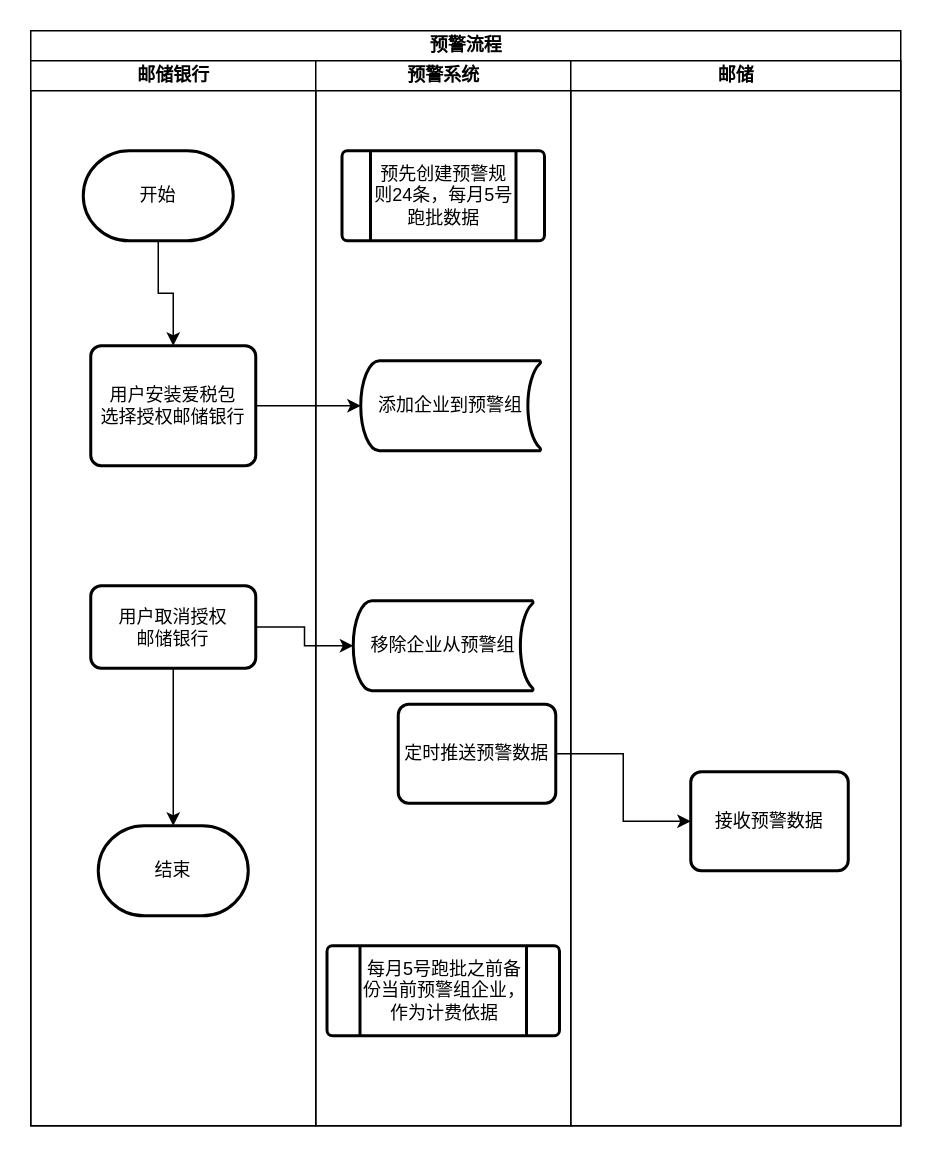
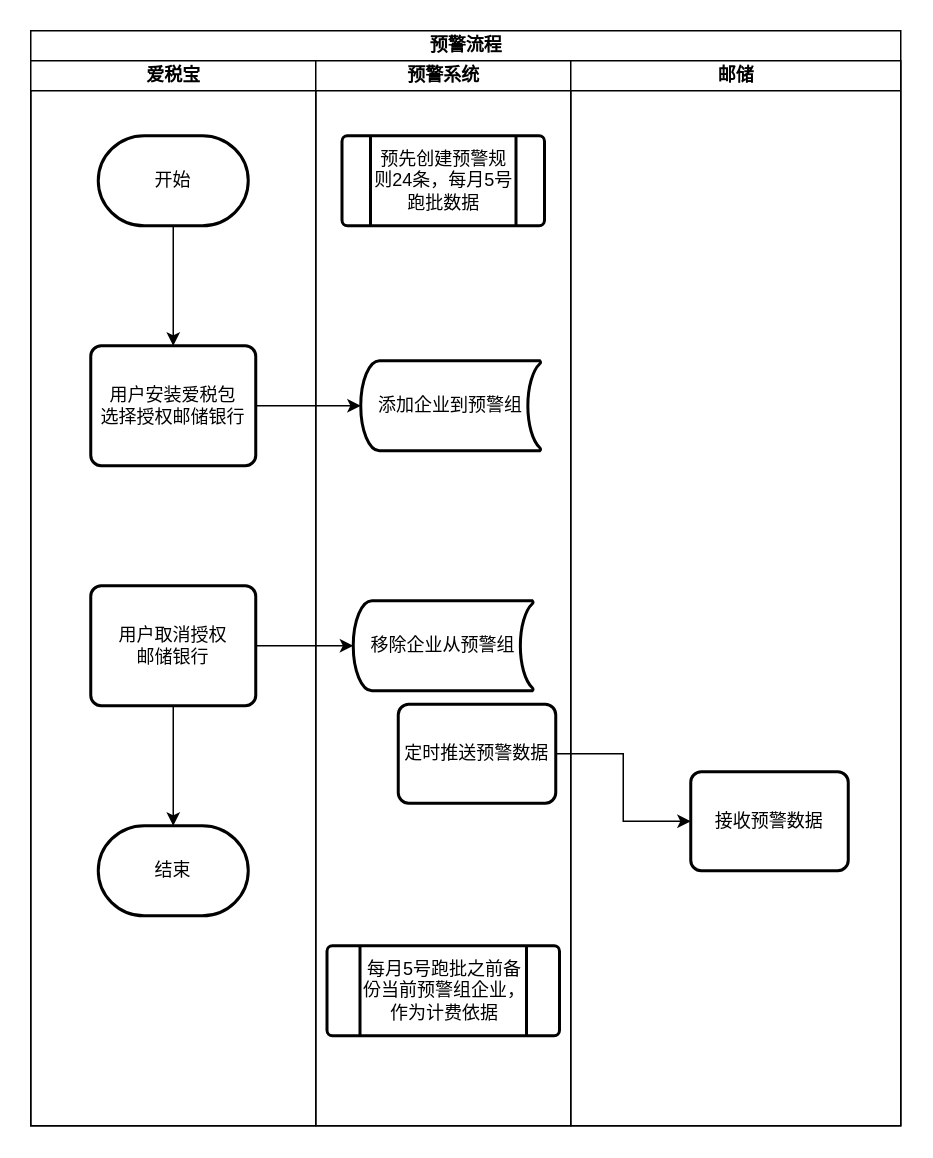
(174, 76) -> (174, 76)
(158, 196) -> (173, 181)
(443, 196) -> (443, 181)
(173, 627) -> (173, 646)
